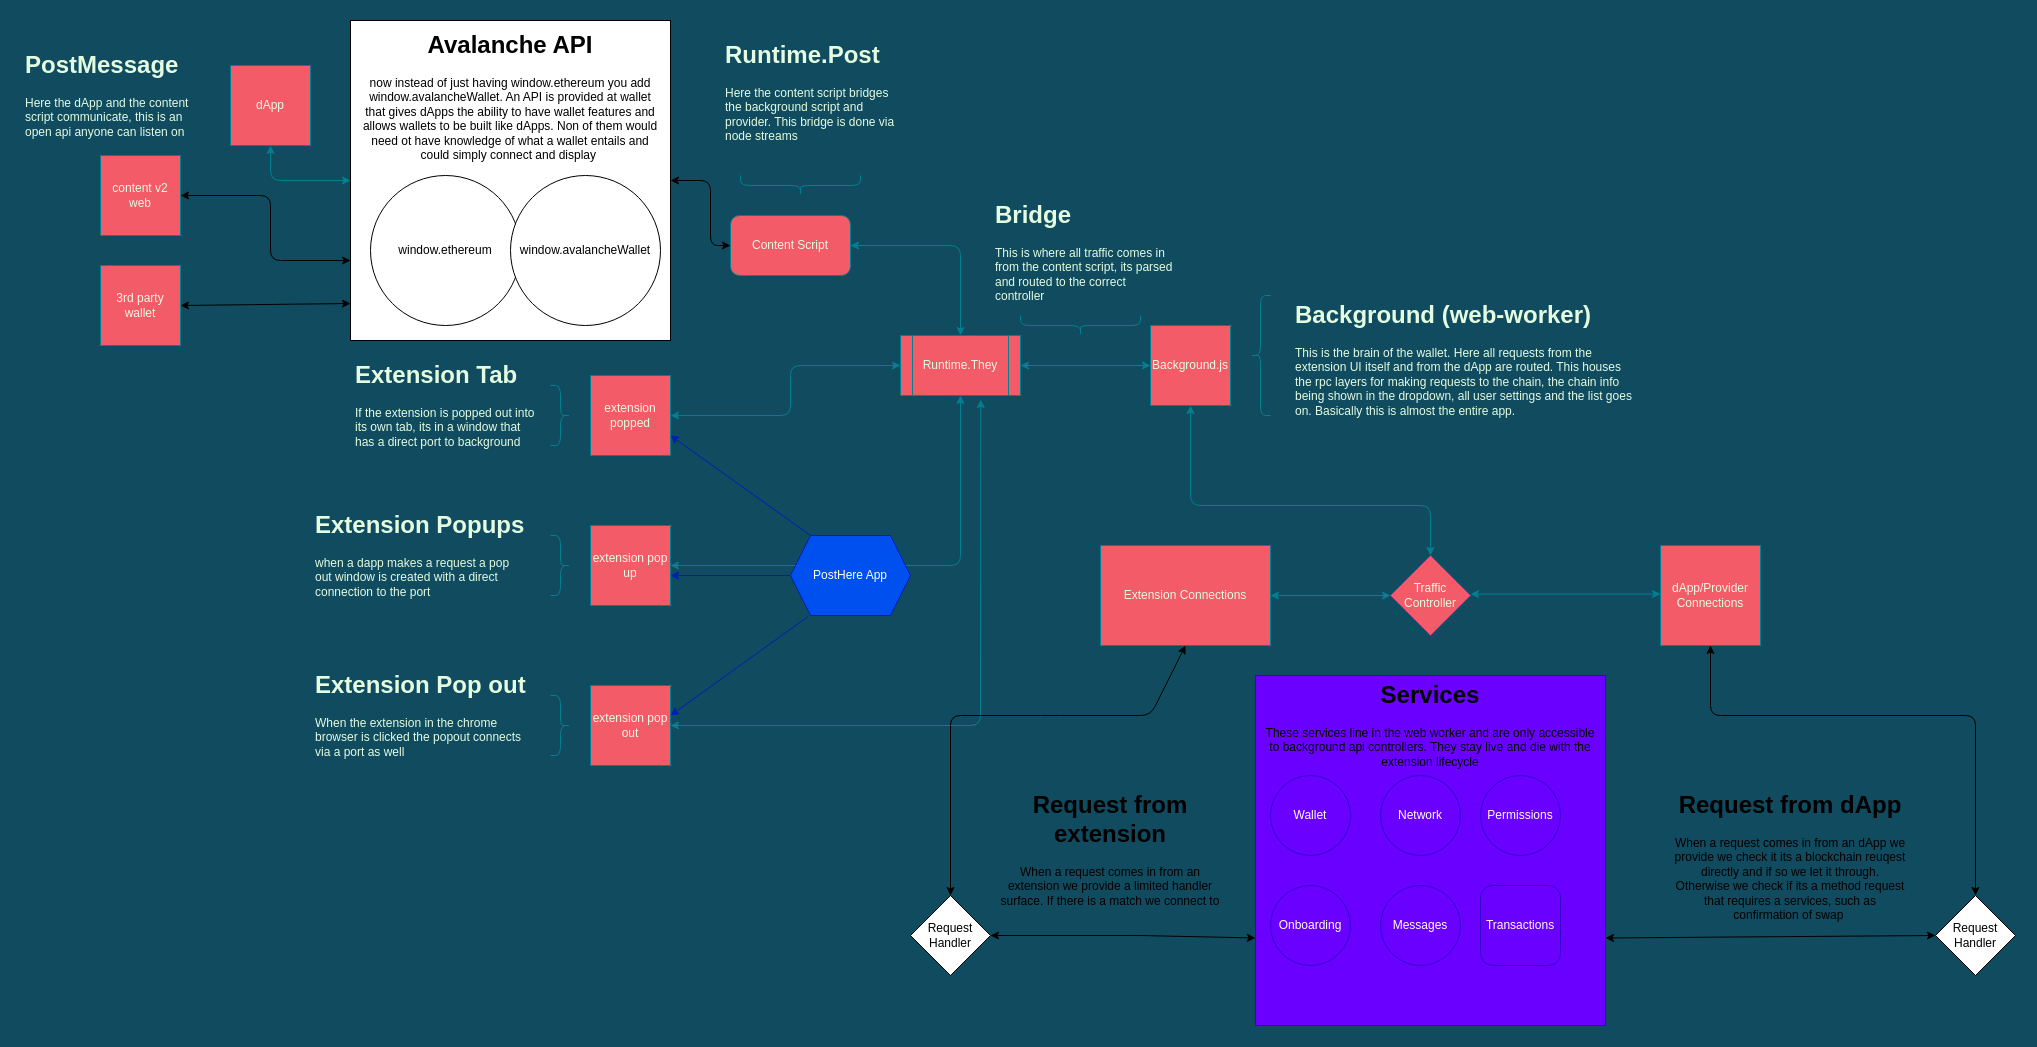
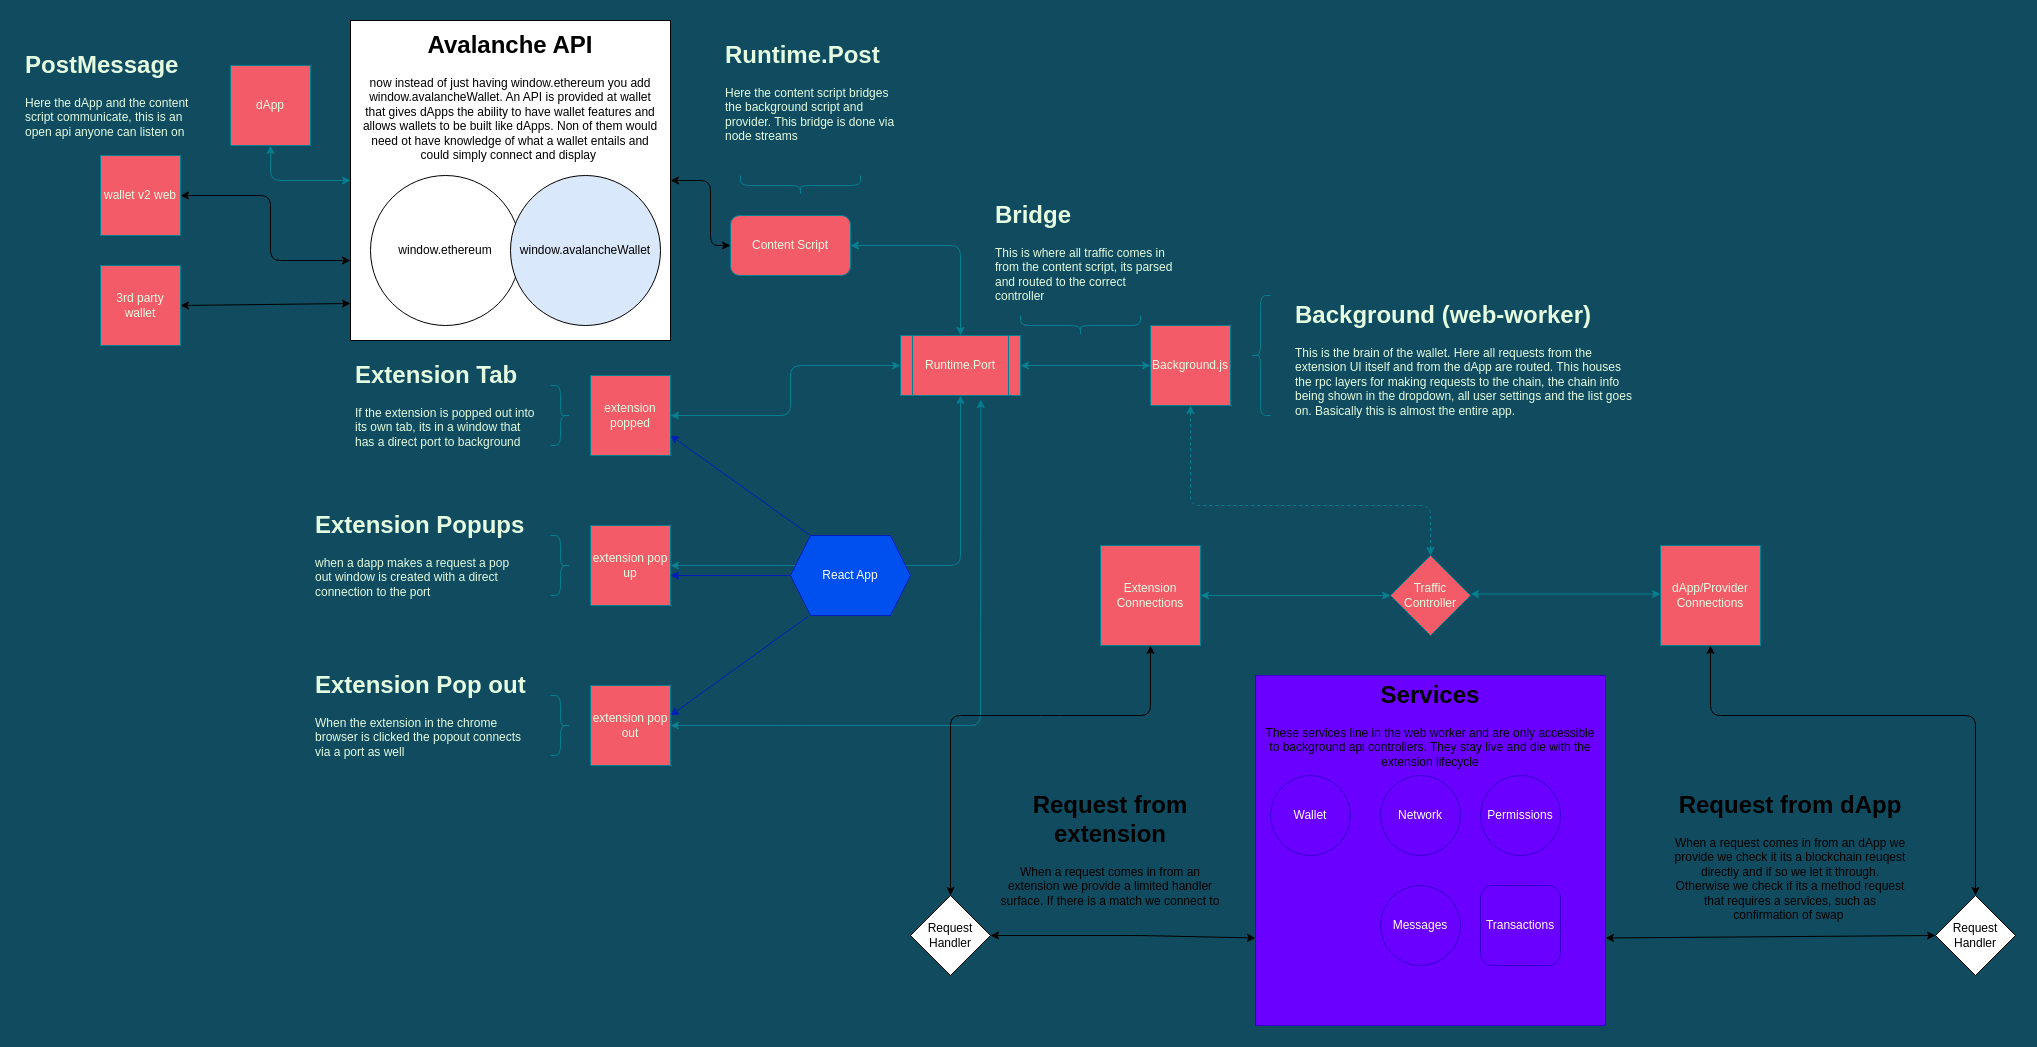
(141, 196) -> (141, 196)
(586, 251) -> (586, 251)
(961, 366) -> (961, 366)
(1286, 506) -> (1286, 506)
(851, 576) -> (851, 576)
(1186, 596) -> (1151, 596)
(1311, 926) -> none
